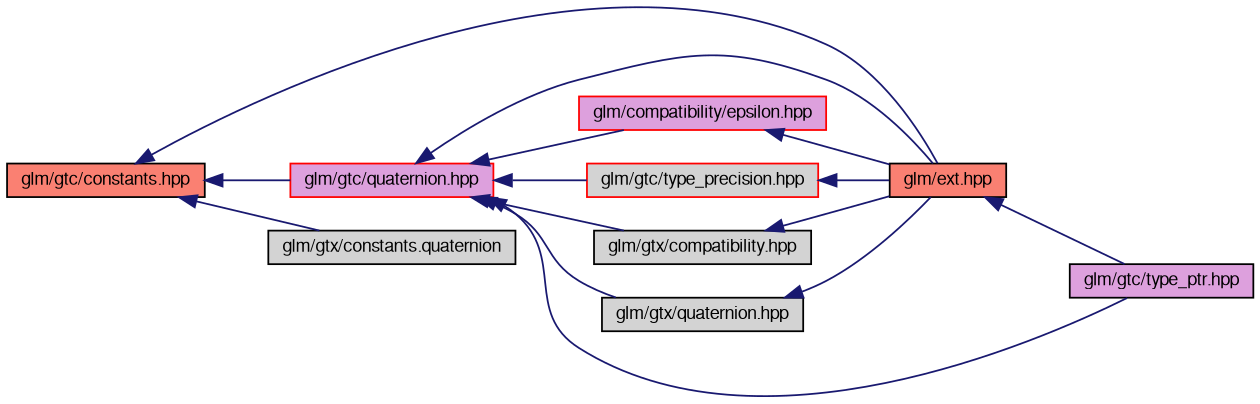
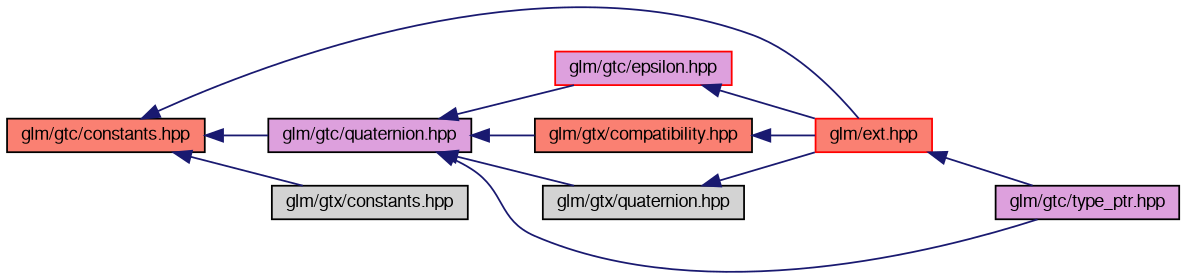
(688, 57) -> none
(703, 113) -> (643, 68)
(392, 180) -> (370, 135)
(703, 180) -> none
(948, 180) -> (874, 135)
(392, 247) -> (370, 203)
(703, 247) -> (643, 135)
